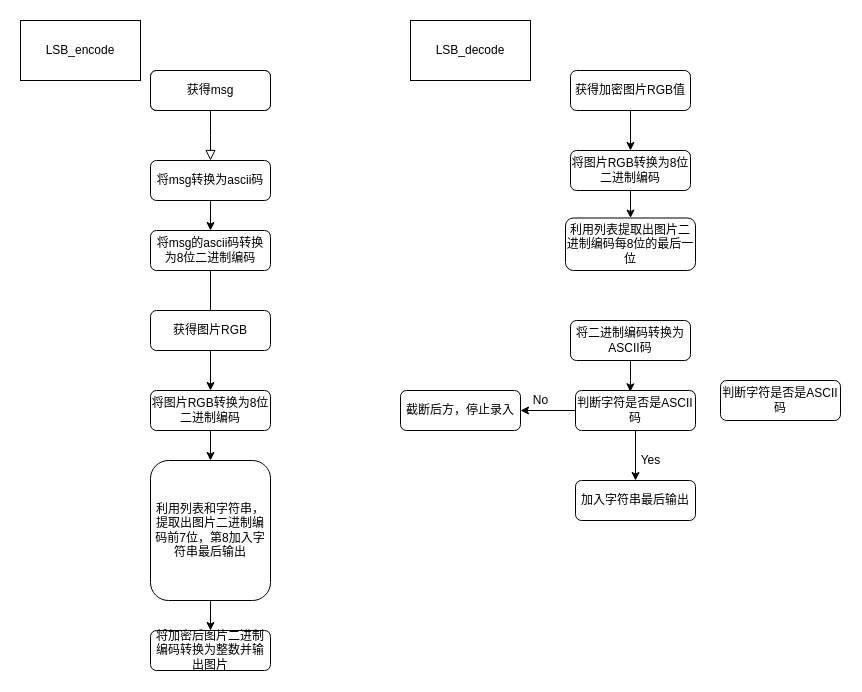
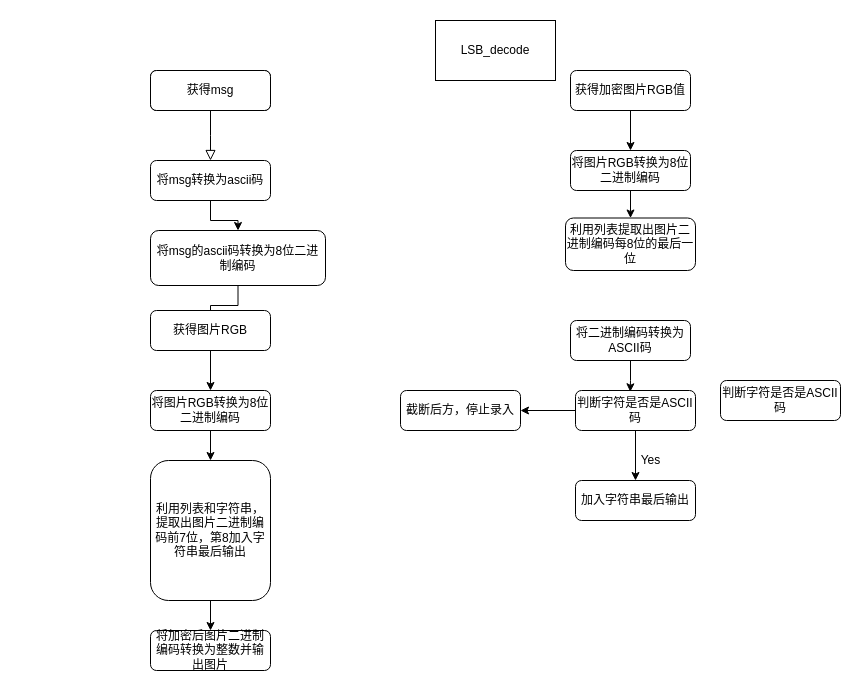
(81, 51) -> none
(471, 51) -> (496, 51)
(211, 251) -> (238, 258)
(541, 401) -> none
